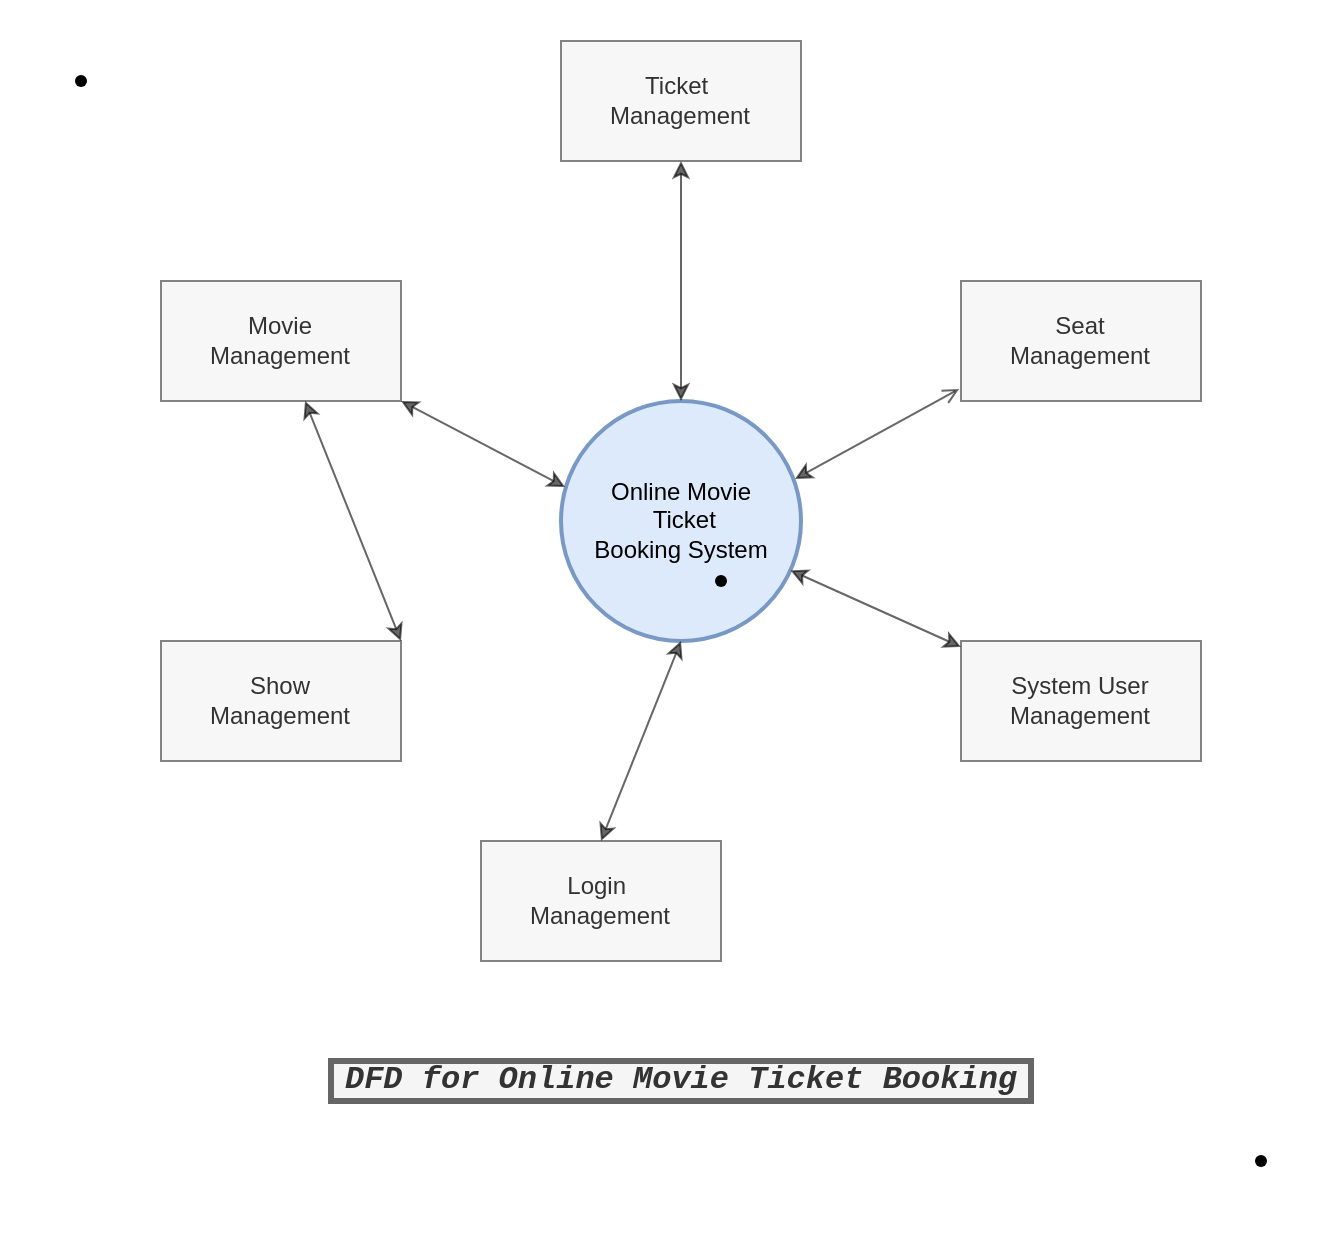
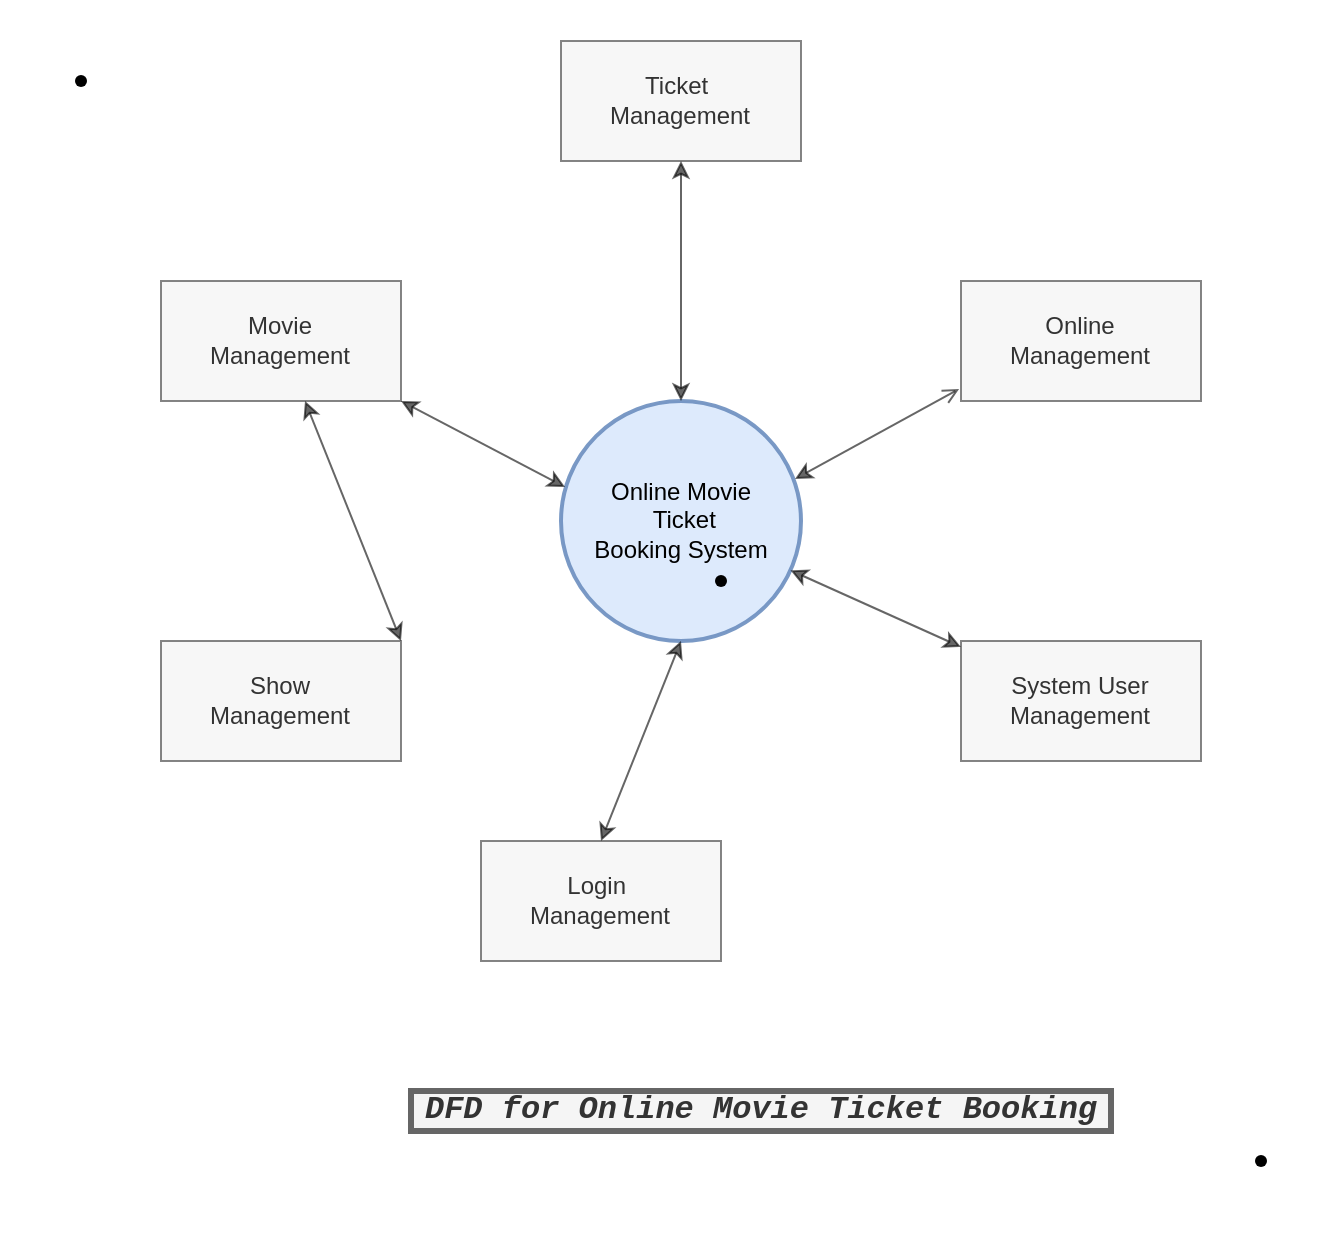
(1081, 341) -> (1081, 341)
(681, 1081) -> (761, 1111)
